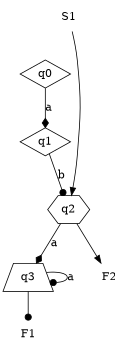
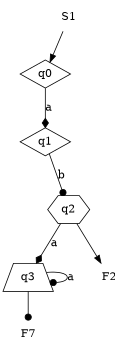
(80, 109) -> (58, 43)
(28, 334) -> (28, 334)
